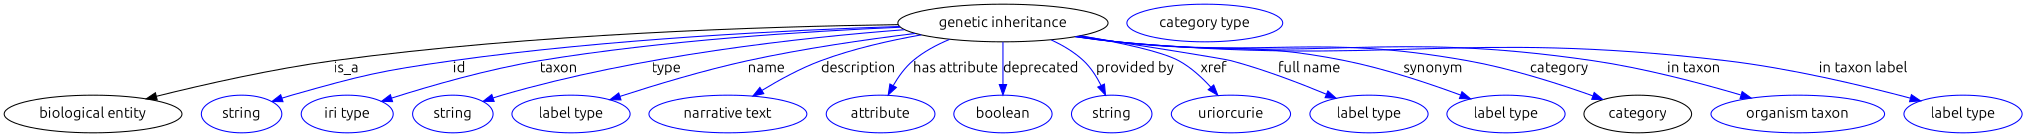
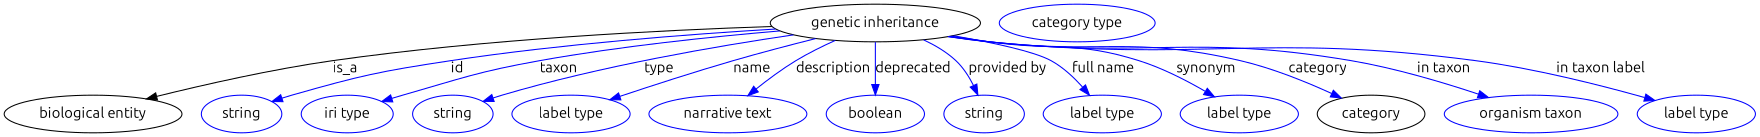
(881, 114) -> none
(1231, 114) -> none
